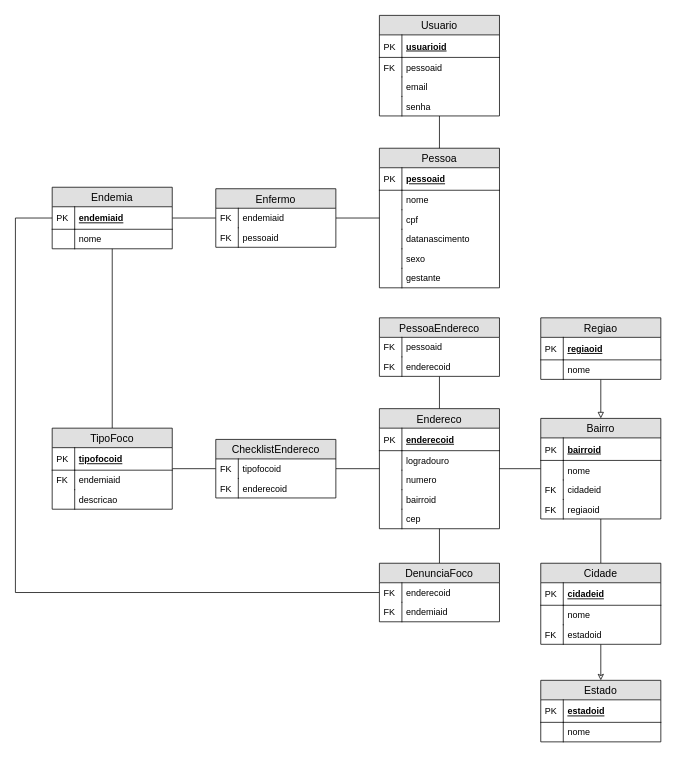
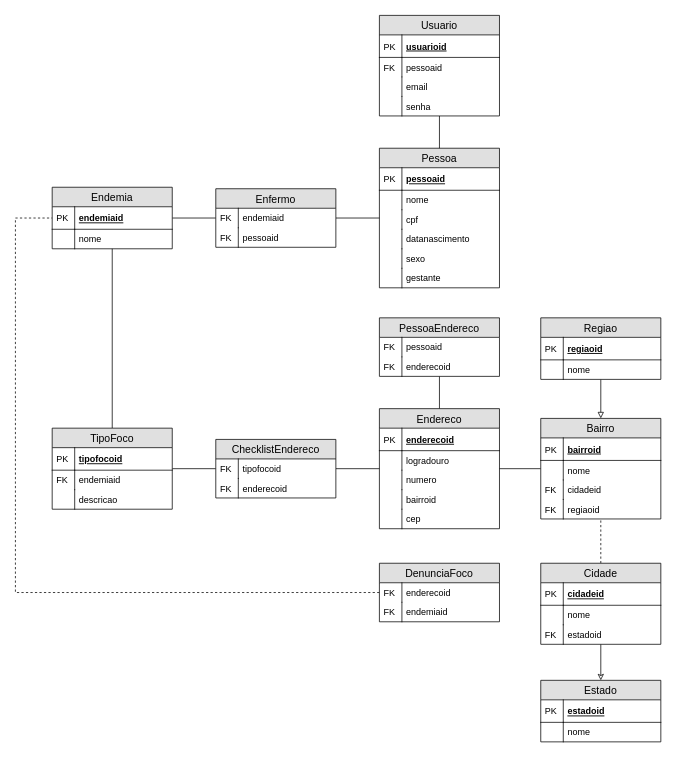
(600, 541) -> (600, 541)
(439, 547) -> none
(15, 568) -> (15, 568)
